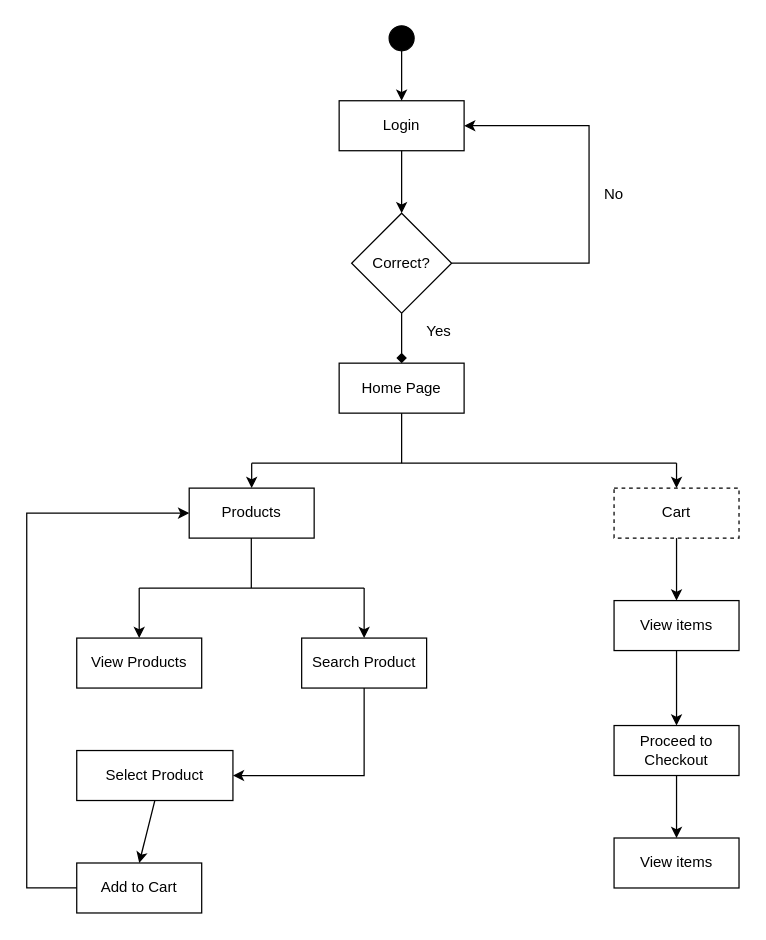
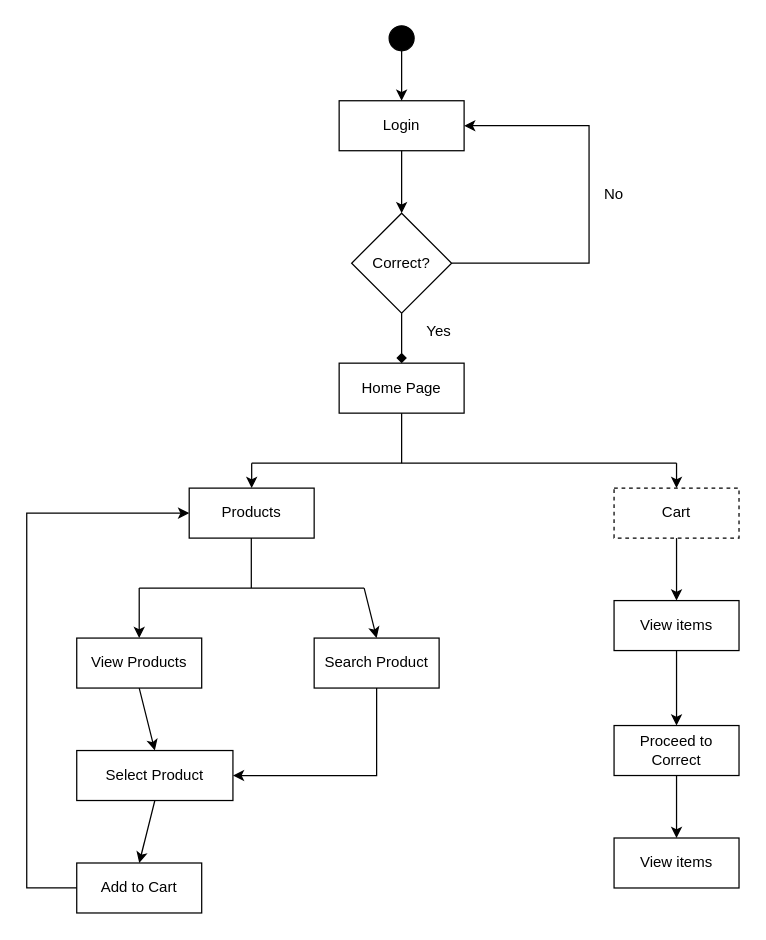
(364, 663) -> (377, 663)
none -> (146, 716)
(677, 751) -> (677, 751)
